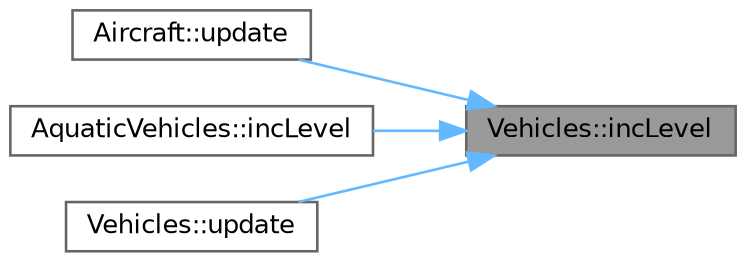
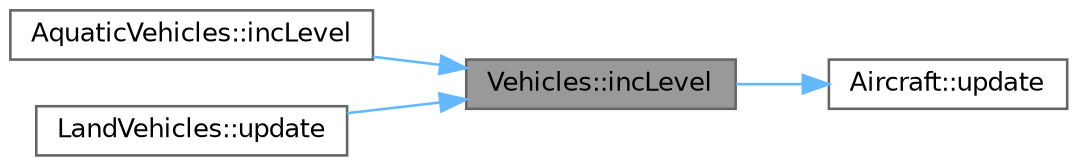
(384, 80) -> (769, 84)
(192, 227) -> (192, 131)
